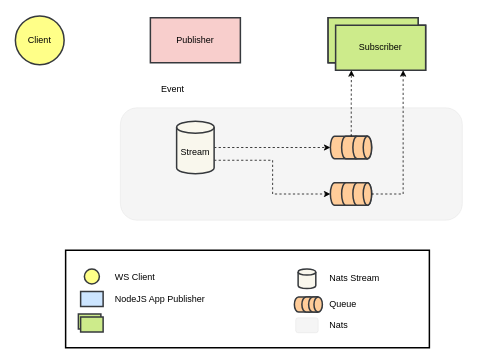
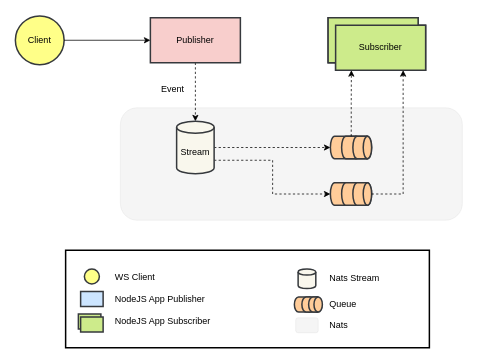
none -> (104, 40)
none -> (195, 89)
none -> (191, 321)
